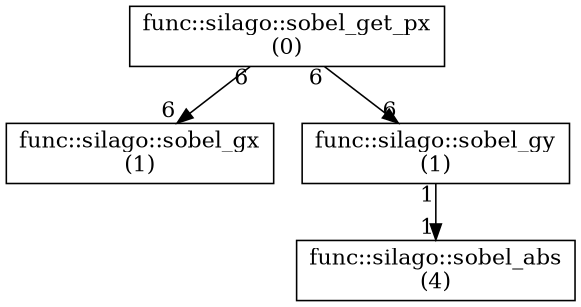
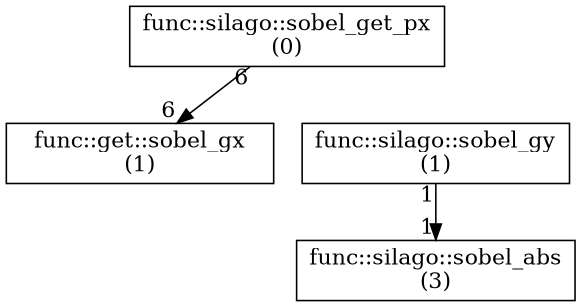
(355, 90) -> none
(140, 153) -> (140, 153)
(436, 271) -> (436, 271)
